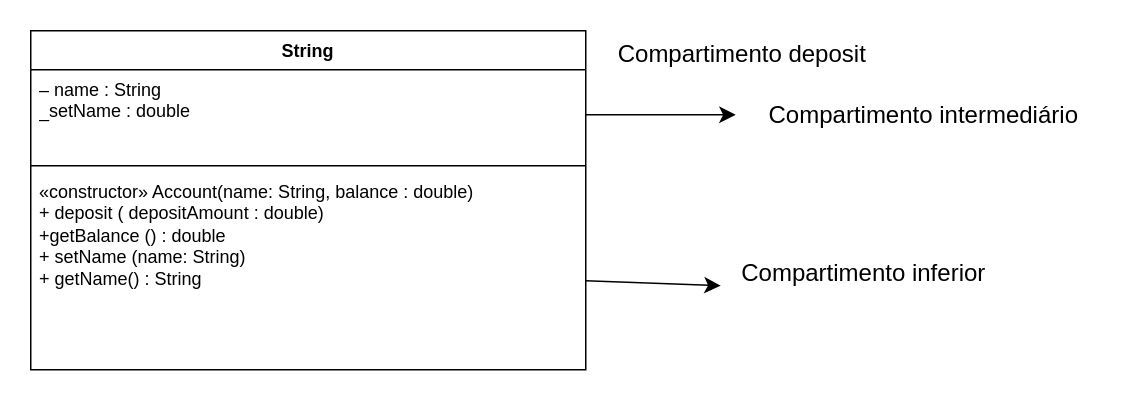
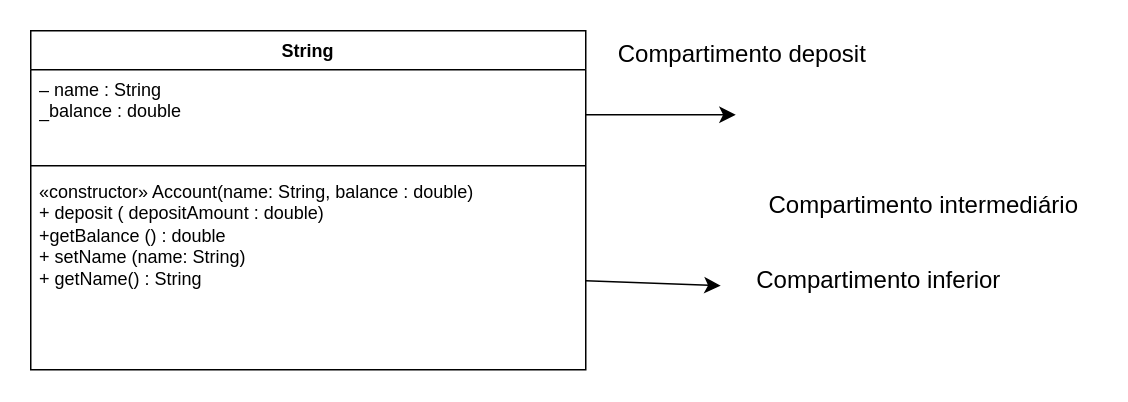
(116, 102) -> (114, 102)
(923, 115) -> (923, 205)
(863, 272) -> (878, 280)
